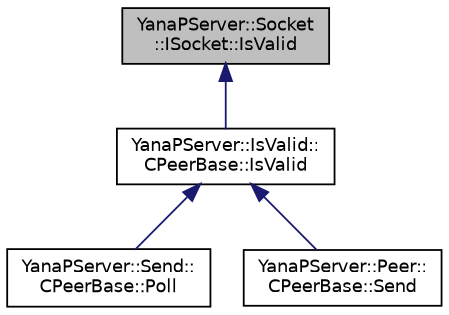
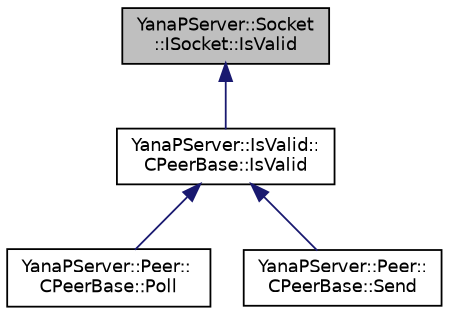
(109, 278) -> (109, 278)
